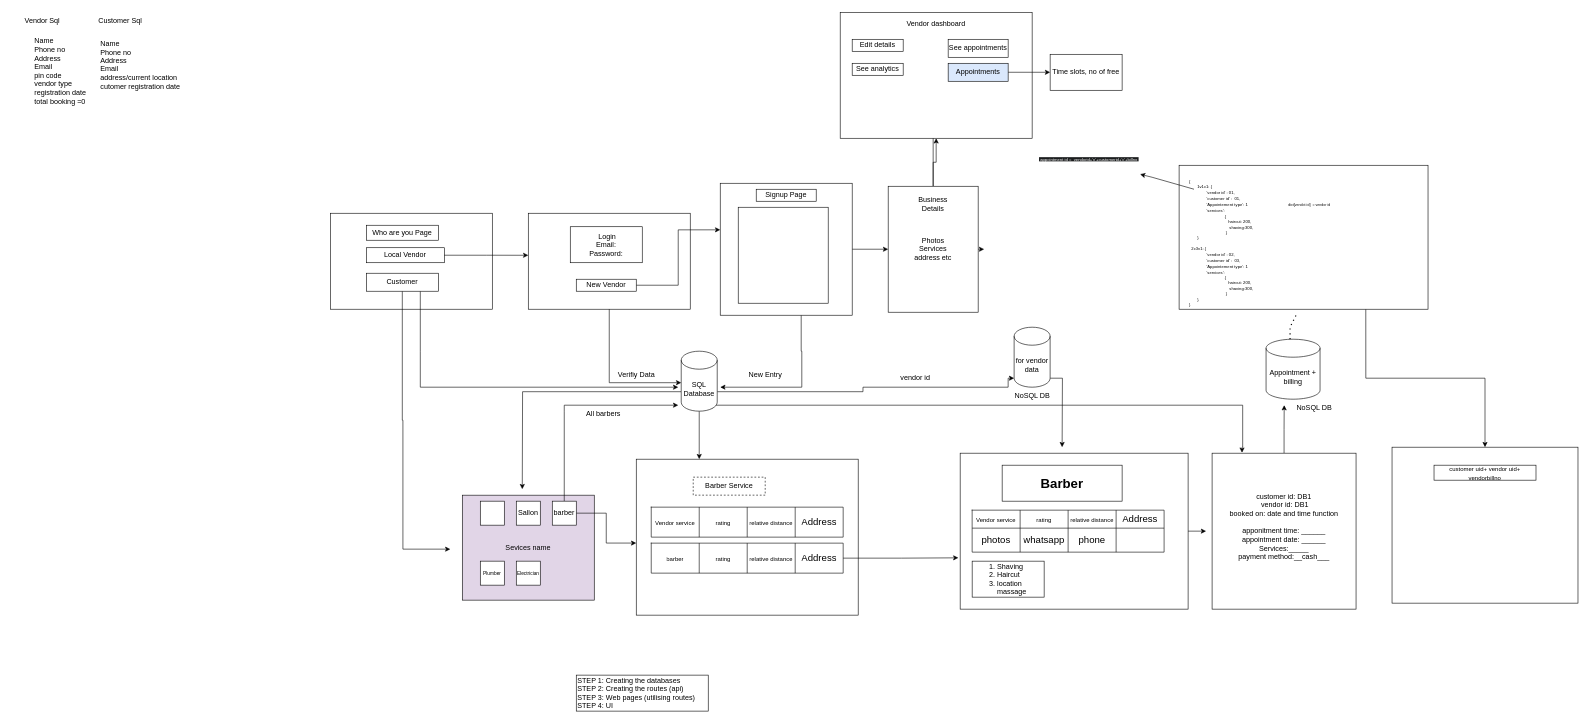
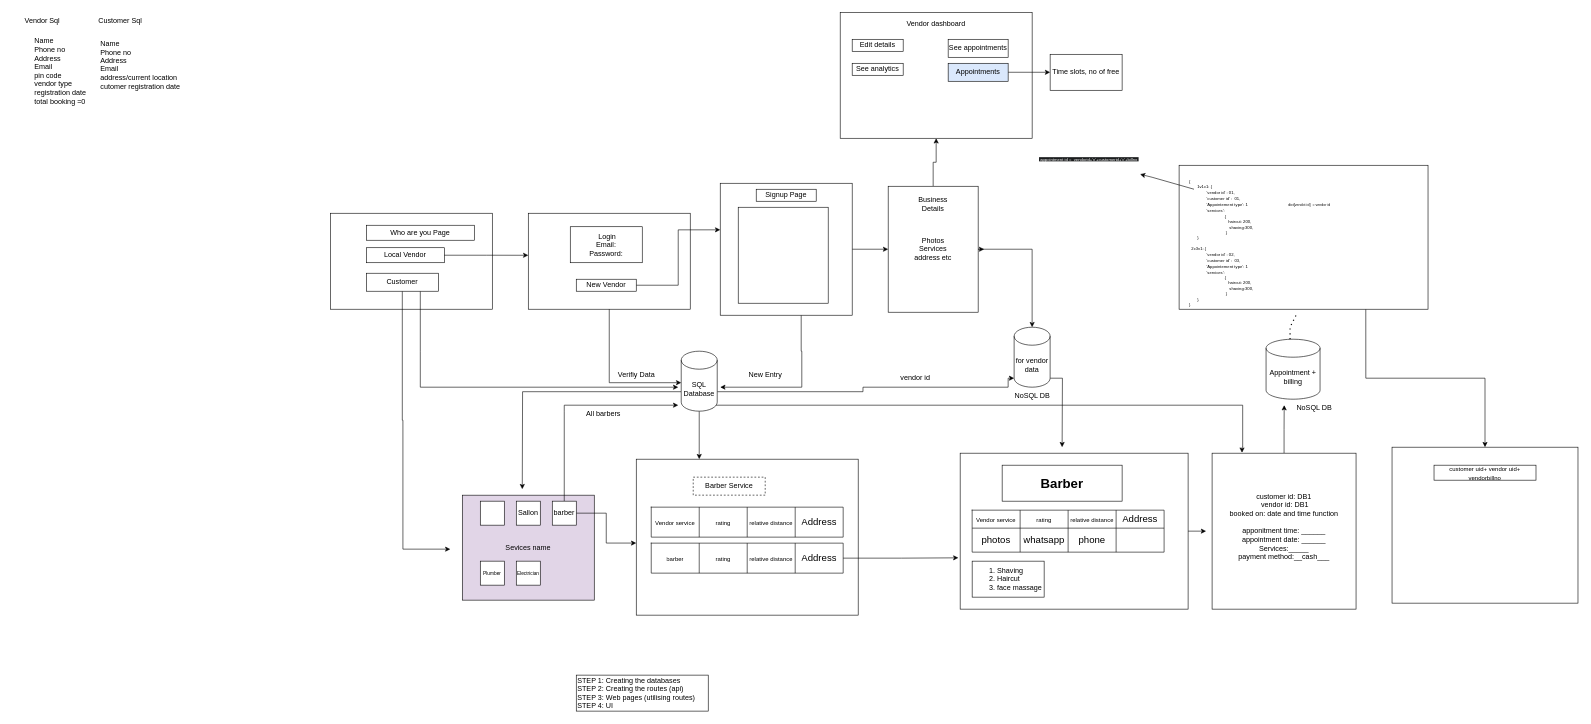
(933, 149) -> (1031, 249)
(402, 233) -> (420, 233)
(1003, 579) -> (997, 579)
